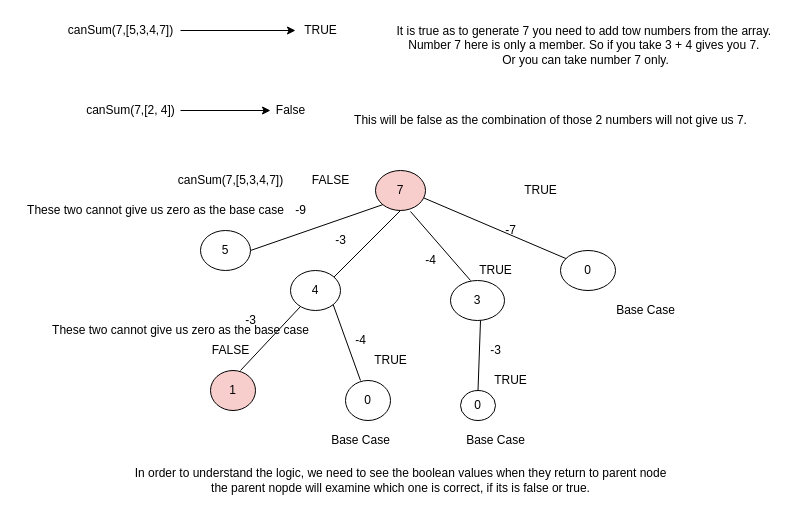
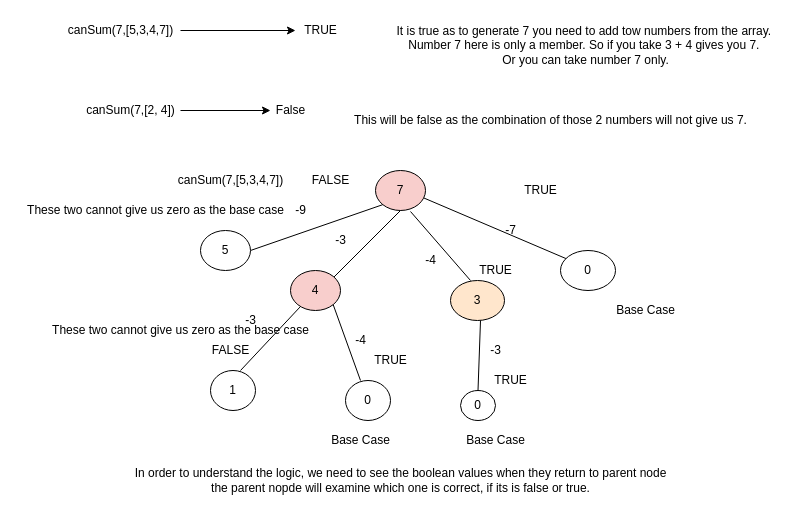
(316, 291) -> (316, 291)
(478, 301) -> (478, 301)
(233, 391) -> (233, 391)
